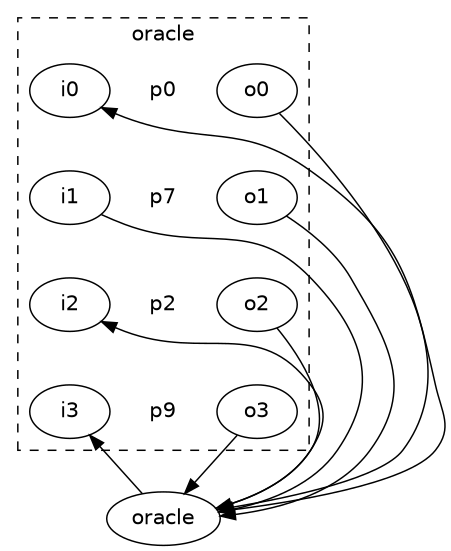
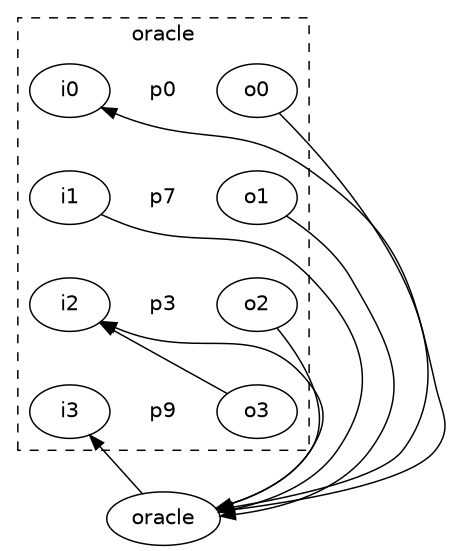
(163, 305) -> (163, 305)
(215, 460) -> (173, 363)
